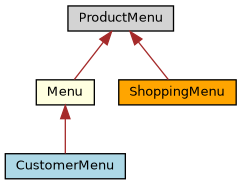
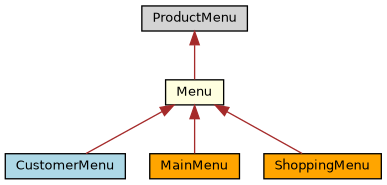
(153, 61) -> (264, 133)
none -> (195, 166)
